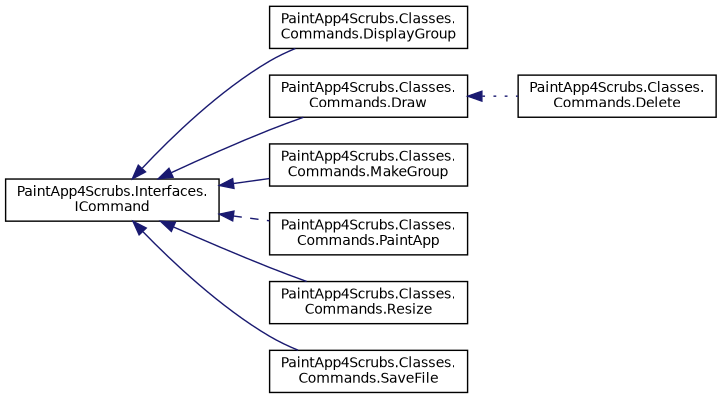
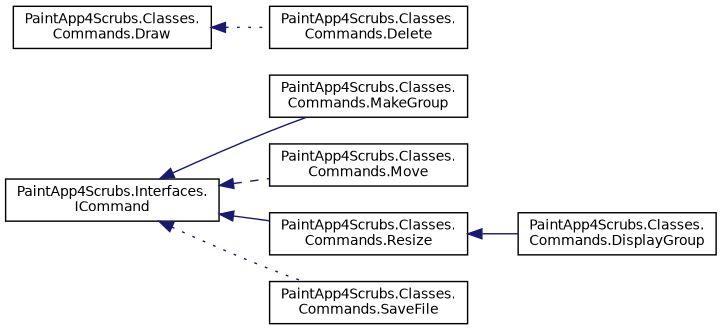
(213, 101) -> (500, 234)
(237, 143) -> none
(369, 234) -> (369, 165)
(215, 298) -> (237, 256)
